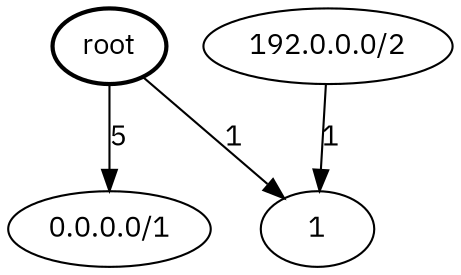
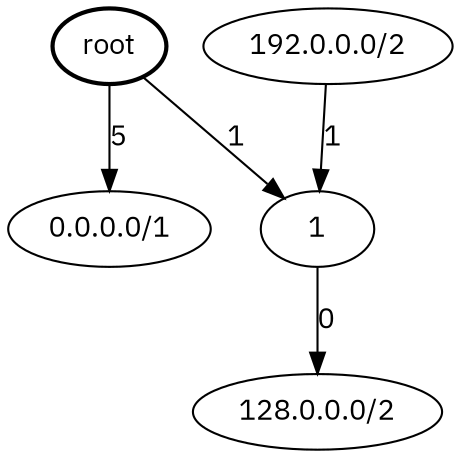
none -> (318, 412)
